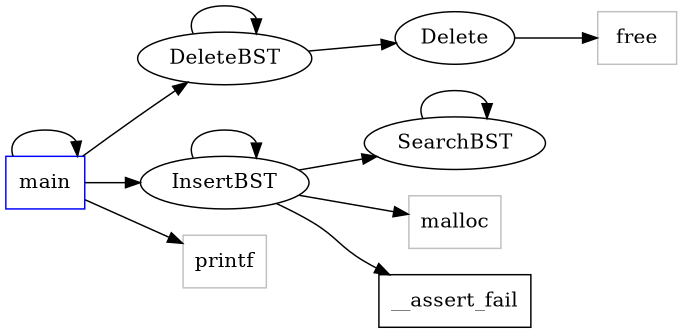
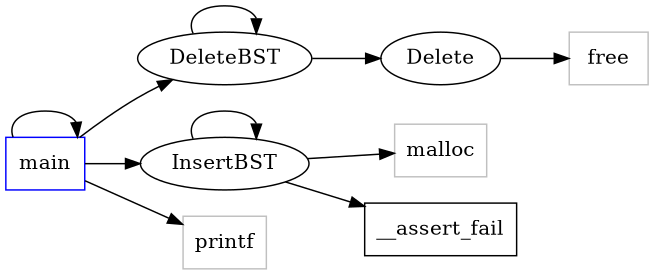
(455, 143) -> none
